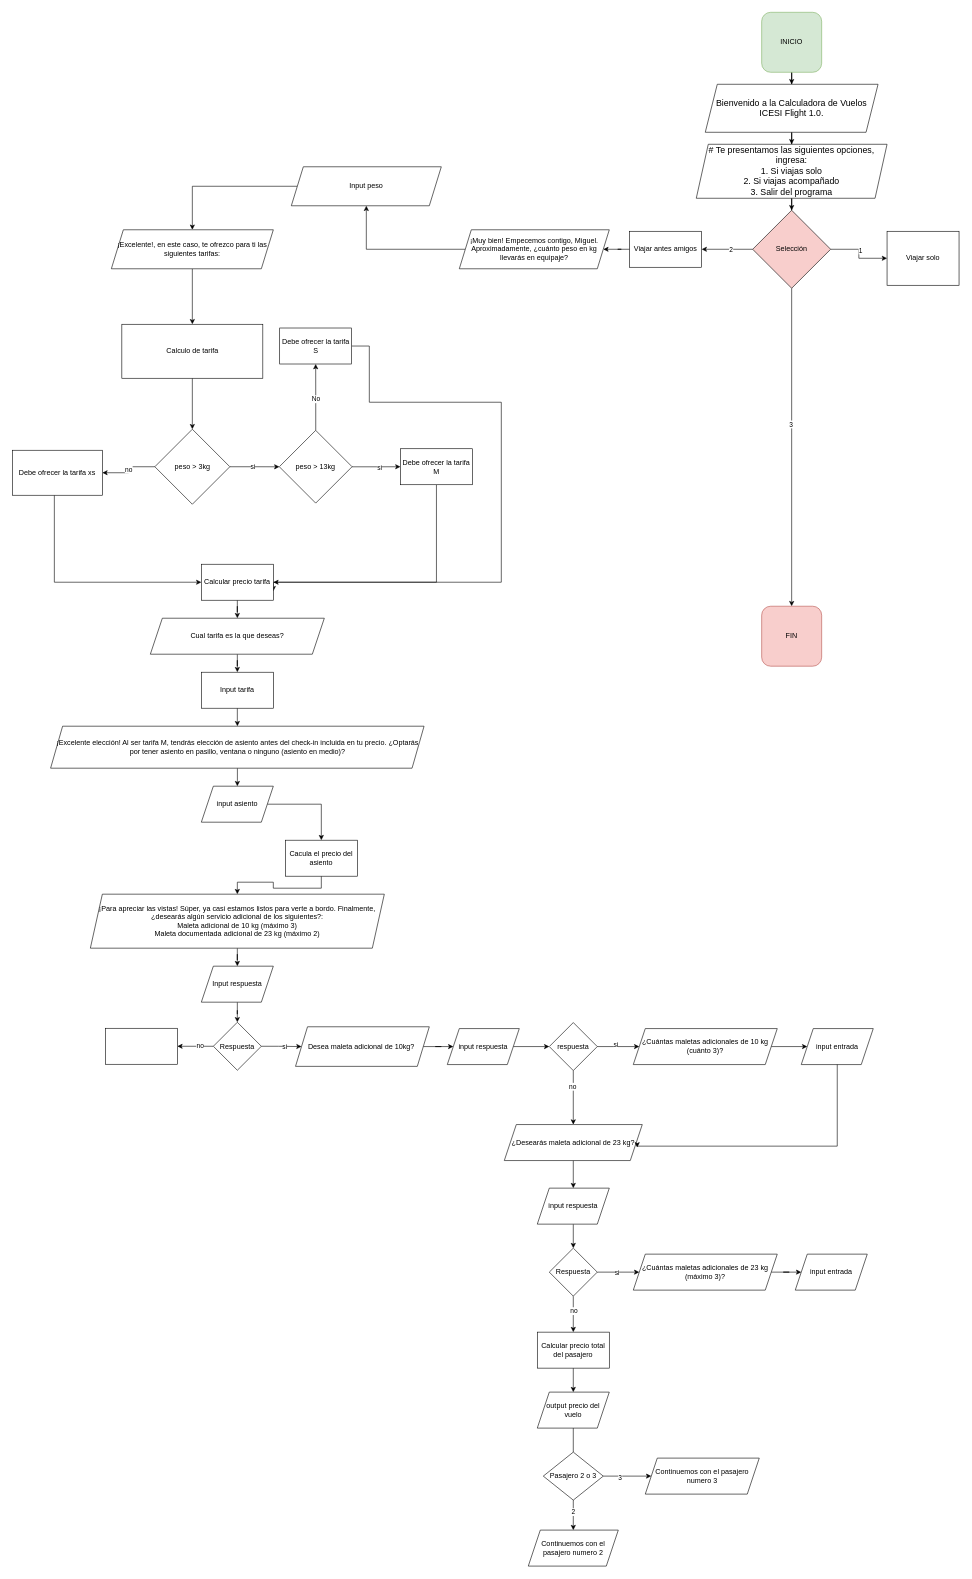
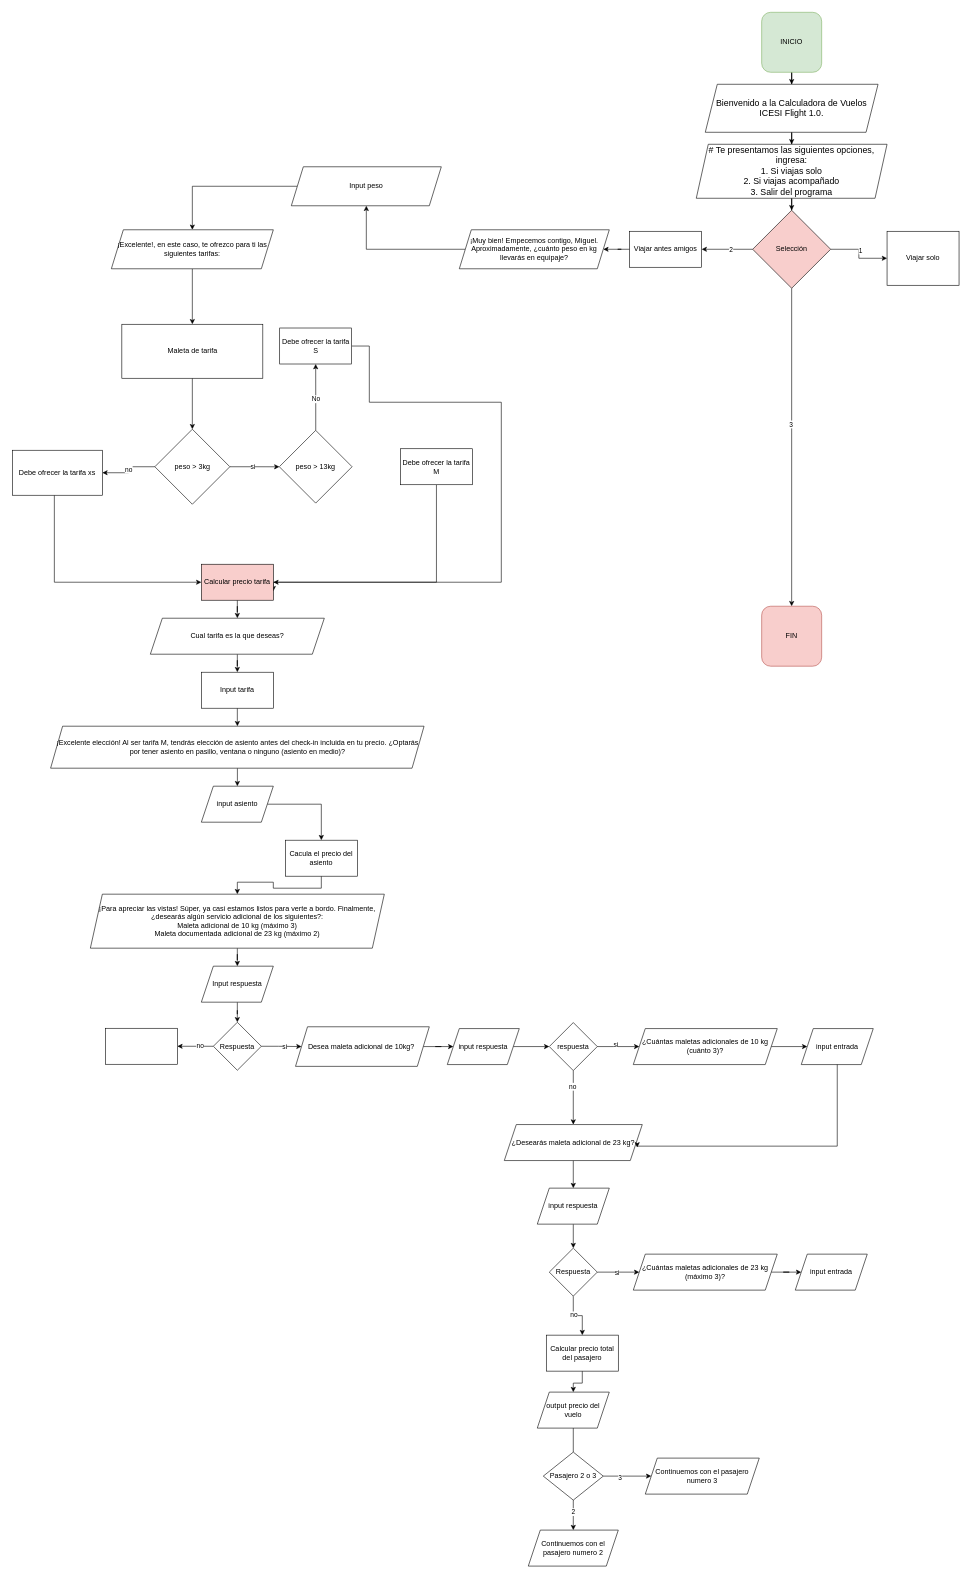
(193, 351) -> (193, 351)
(379, 467) -> none
(237, 582) -> (237, 582)
(573, 1350) -> (582, 1353)
